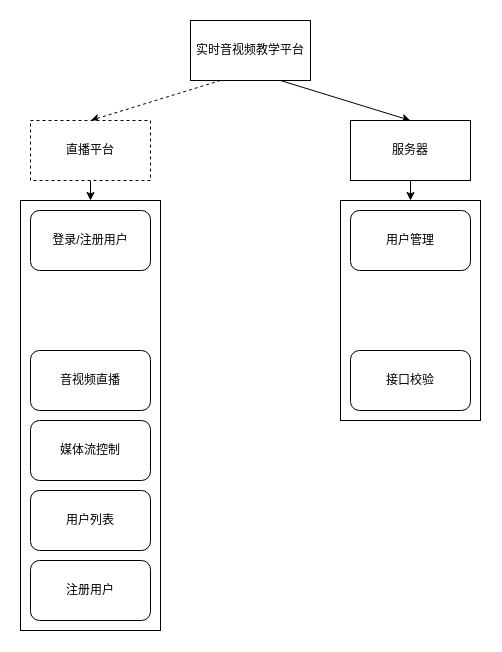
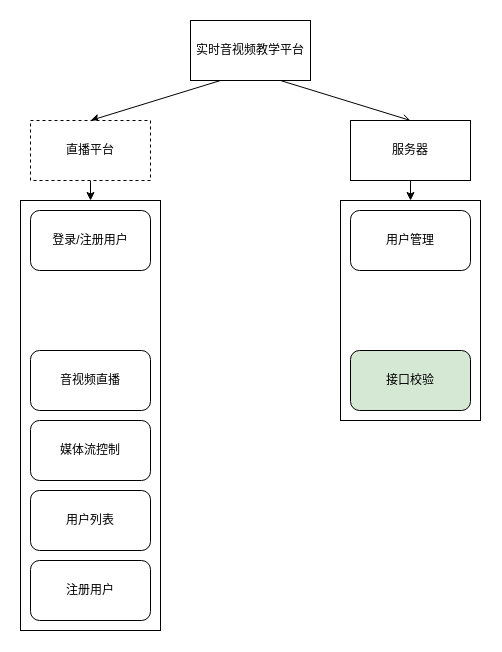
(158, 100) -> (158, 100)
(402, 118) -> (405, 119)
(411, 381) -> (411, 381)
